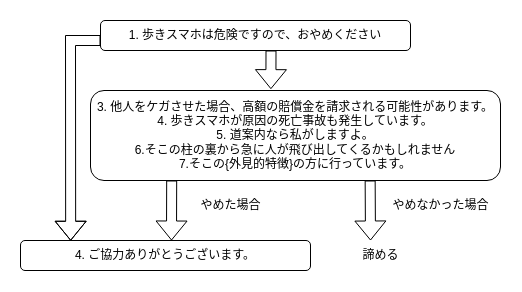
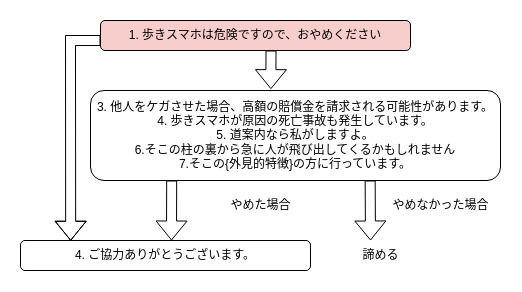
(256, 36) -> (256, 36)
(231, 206) -> (261, 206)
